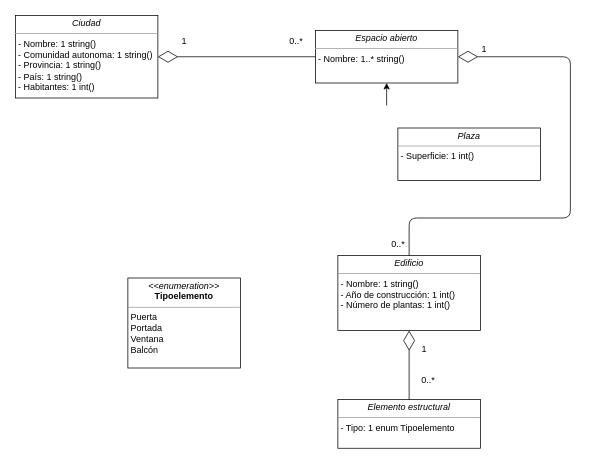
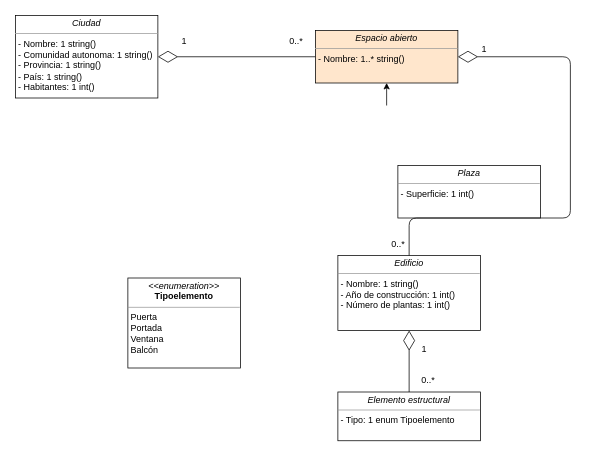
(387, 57) -> (387, 57)
(469, 154) -> (469, 192)
(409, 424) -> (409, 416)
